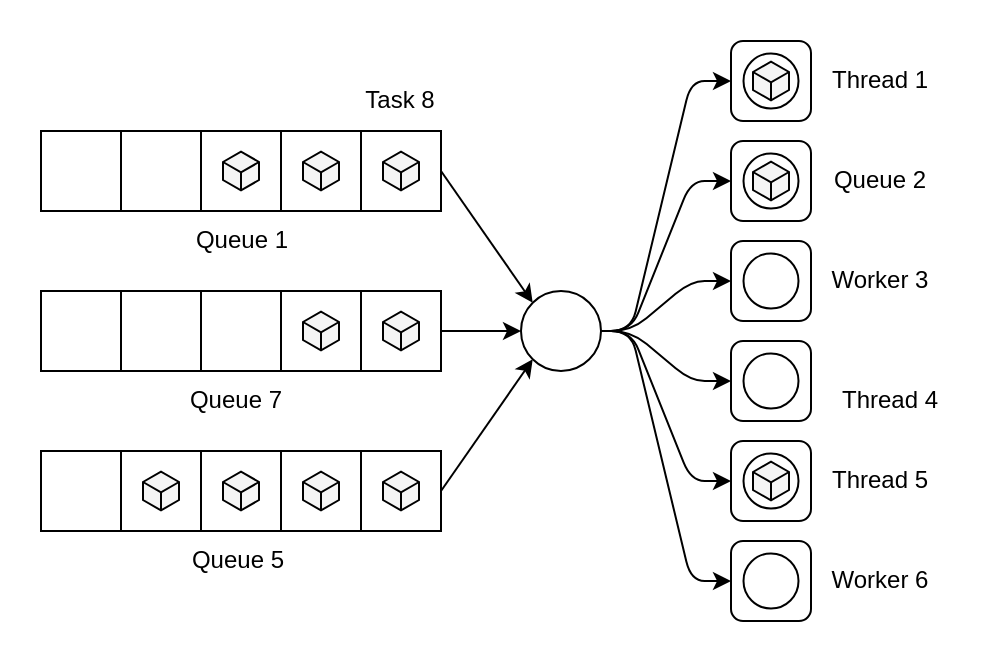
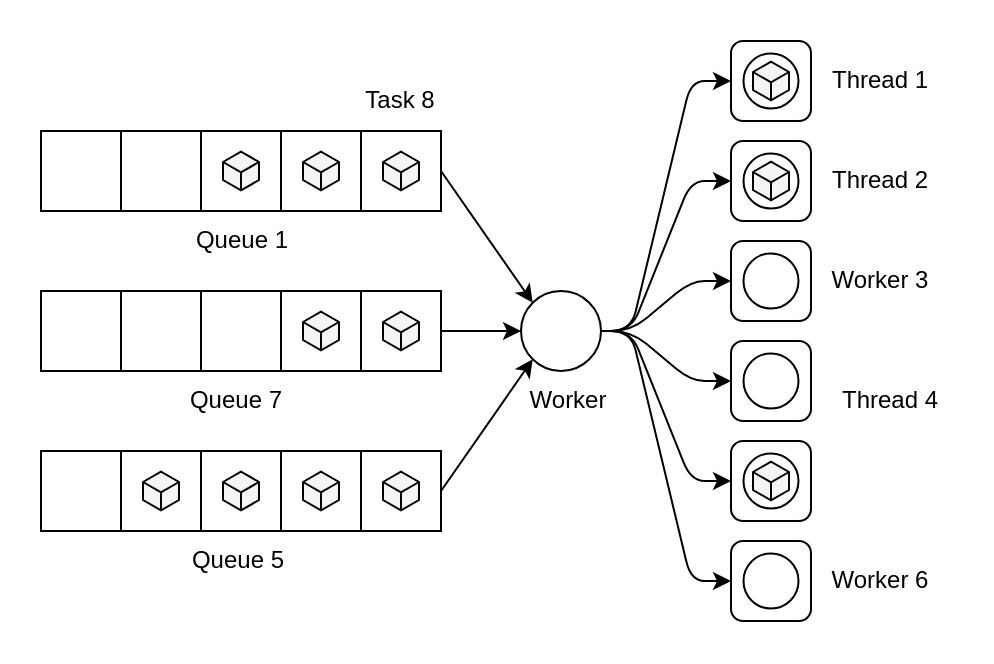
(881, 181) -> (881, 181)
none -> (569, 401)
(881, 481) -> none
